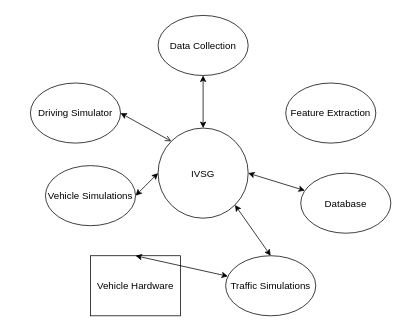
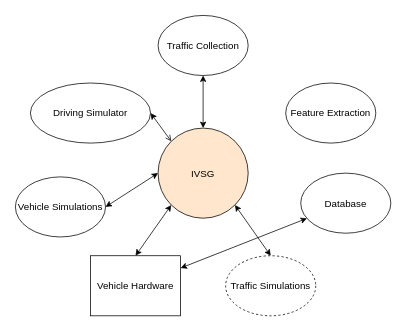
(203, 45) -> (203, 45)
(75, 113) -> (90, 113)
(203, 173) -> (203, 173)
(277, 182) -> (244, 243)
(90, 195) -> (60, 207)
(181, 266) -> (153, 230)
(270, 285) -> (270, 285)
